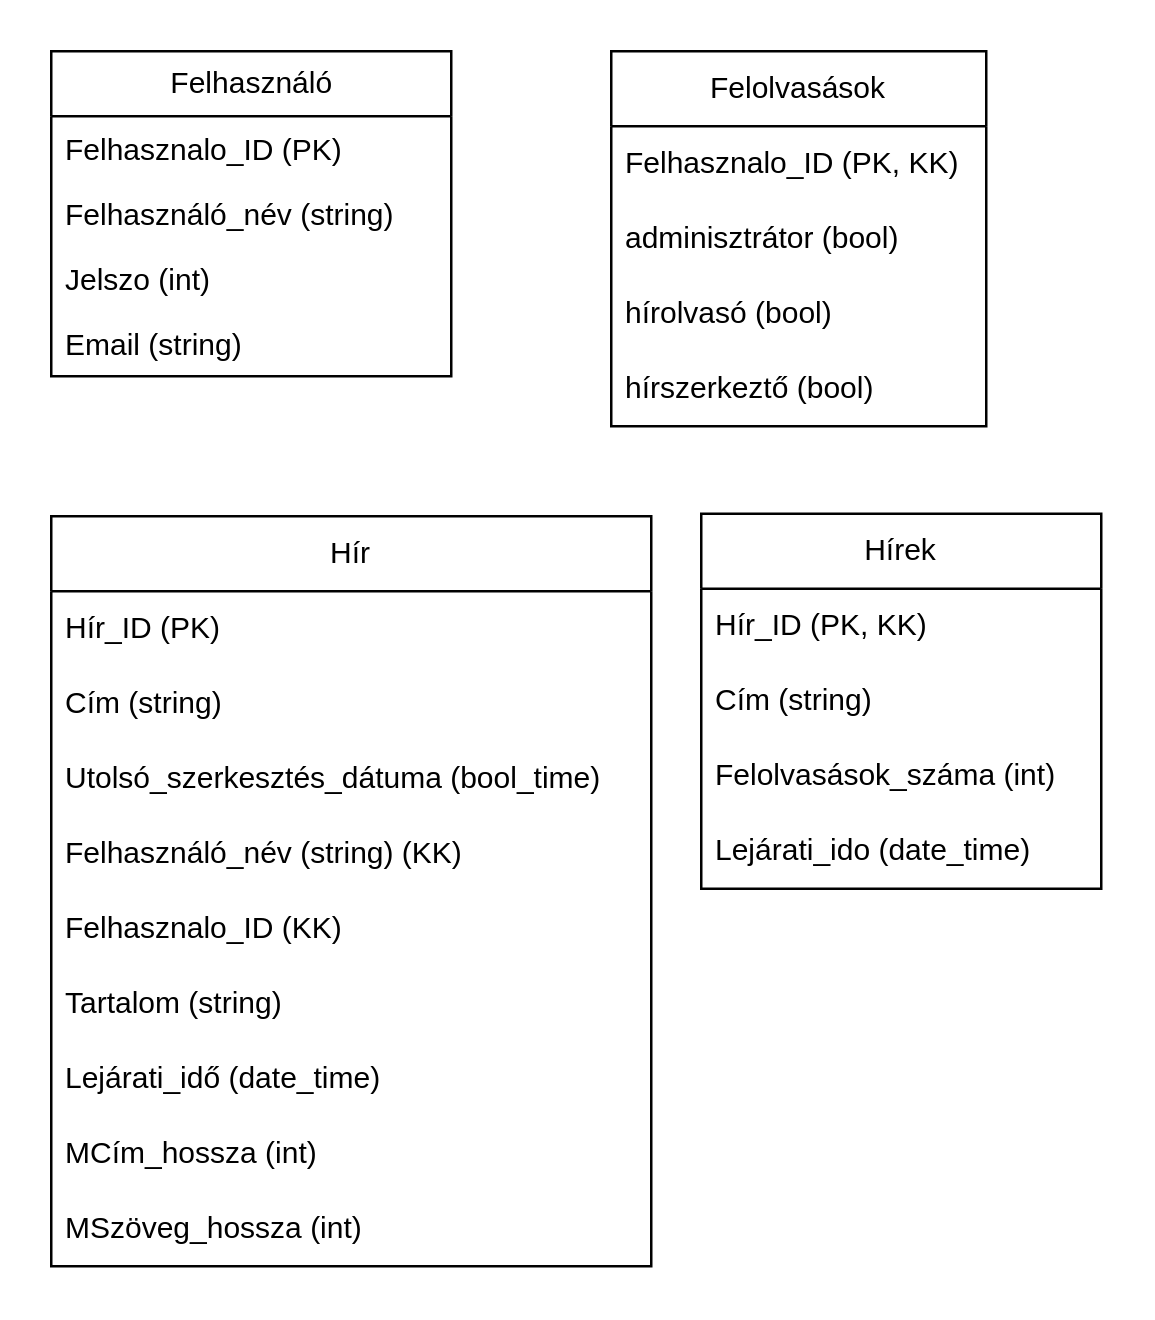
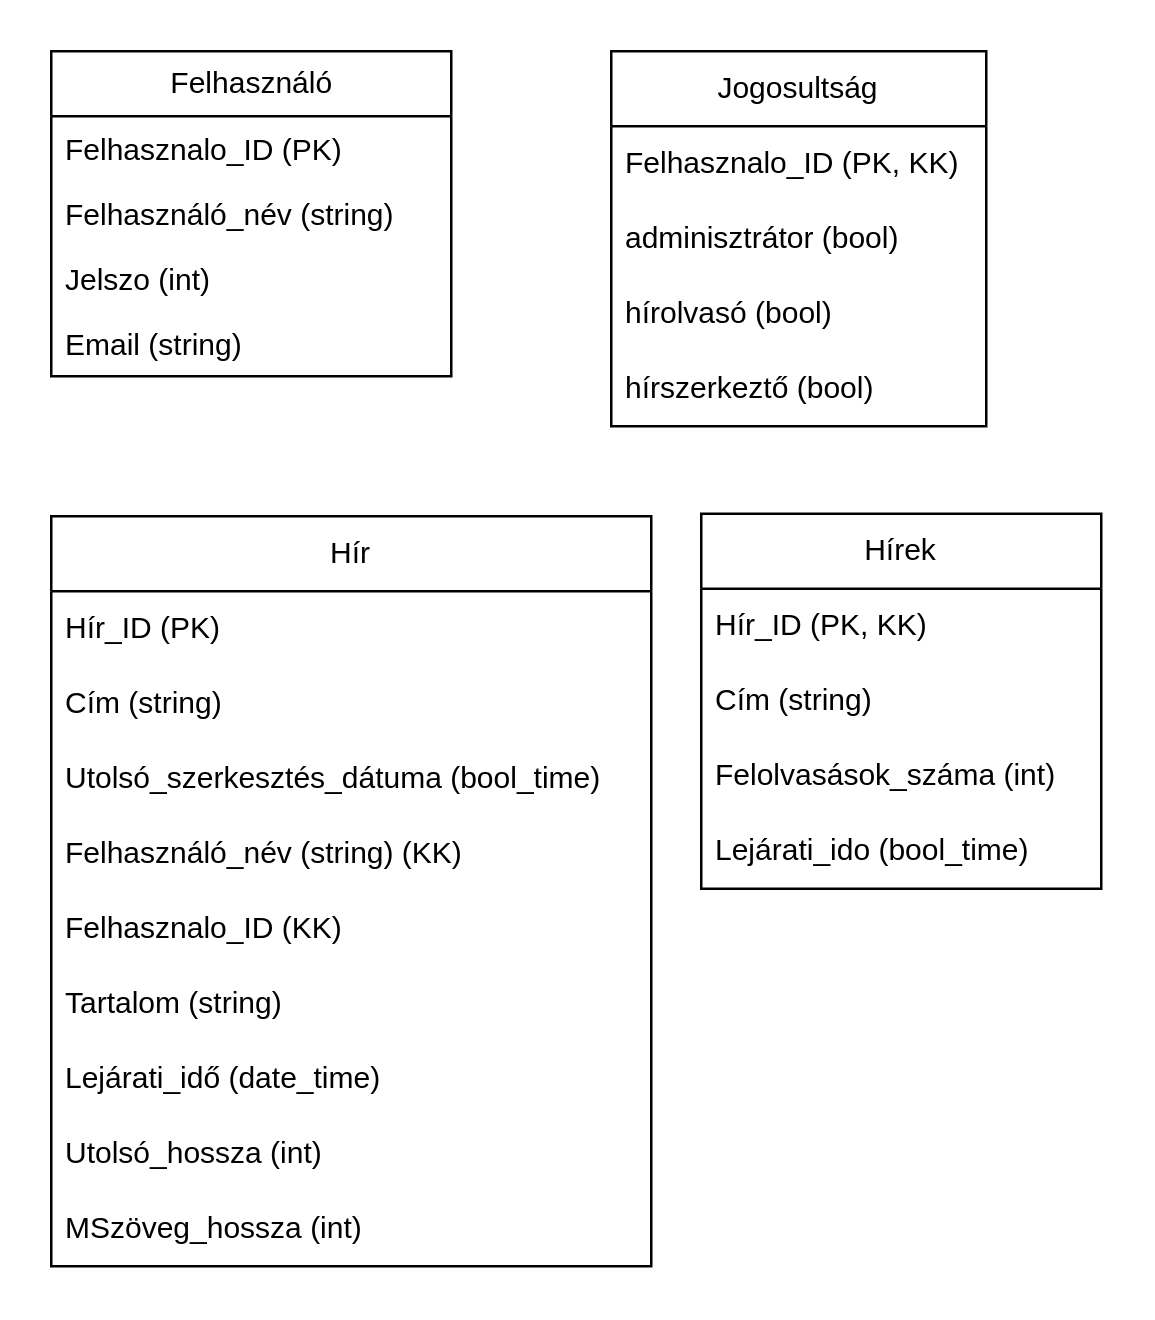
(799, 89) -> (799, 89)
(902, 851) -> (898, 851)
(201, 1154) -> (214, 1154)
